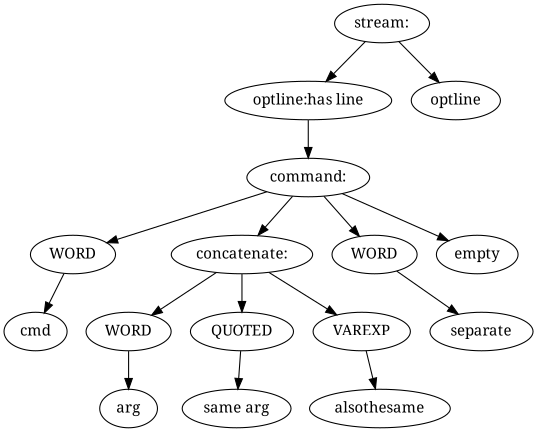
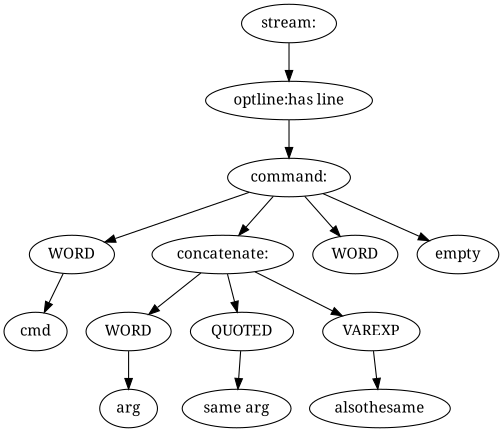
(456, 101) -> none
(482, 332) -> none
